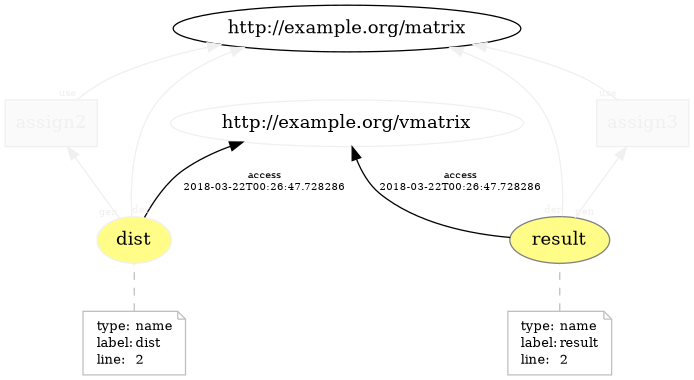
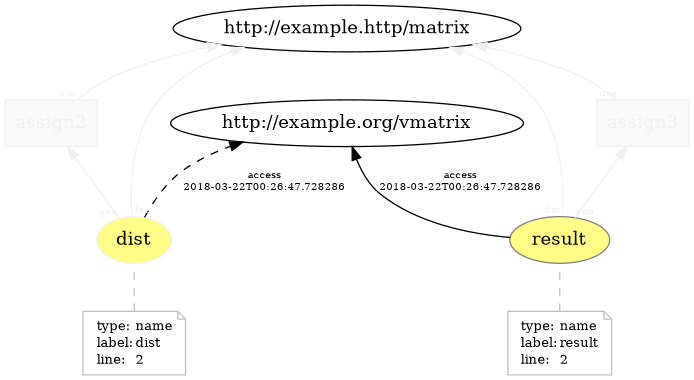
(347, 29) -> (347, 29)
(347, 123) -> (347, 123)
(180, 173) -> (180, 173)
